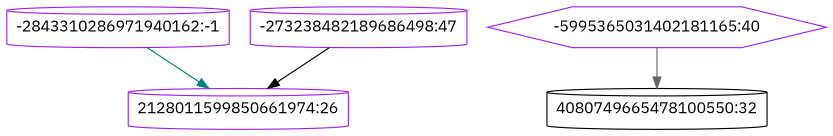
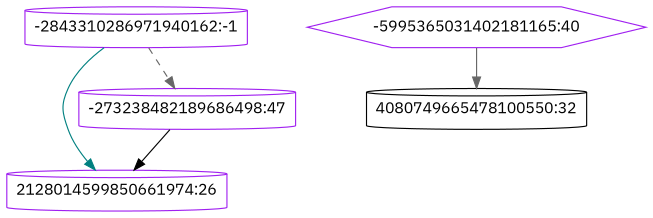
none -> (159, 63)
(238, 109) -> (117, 191)
